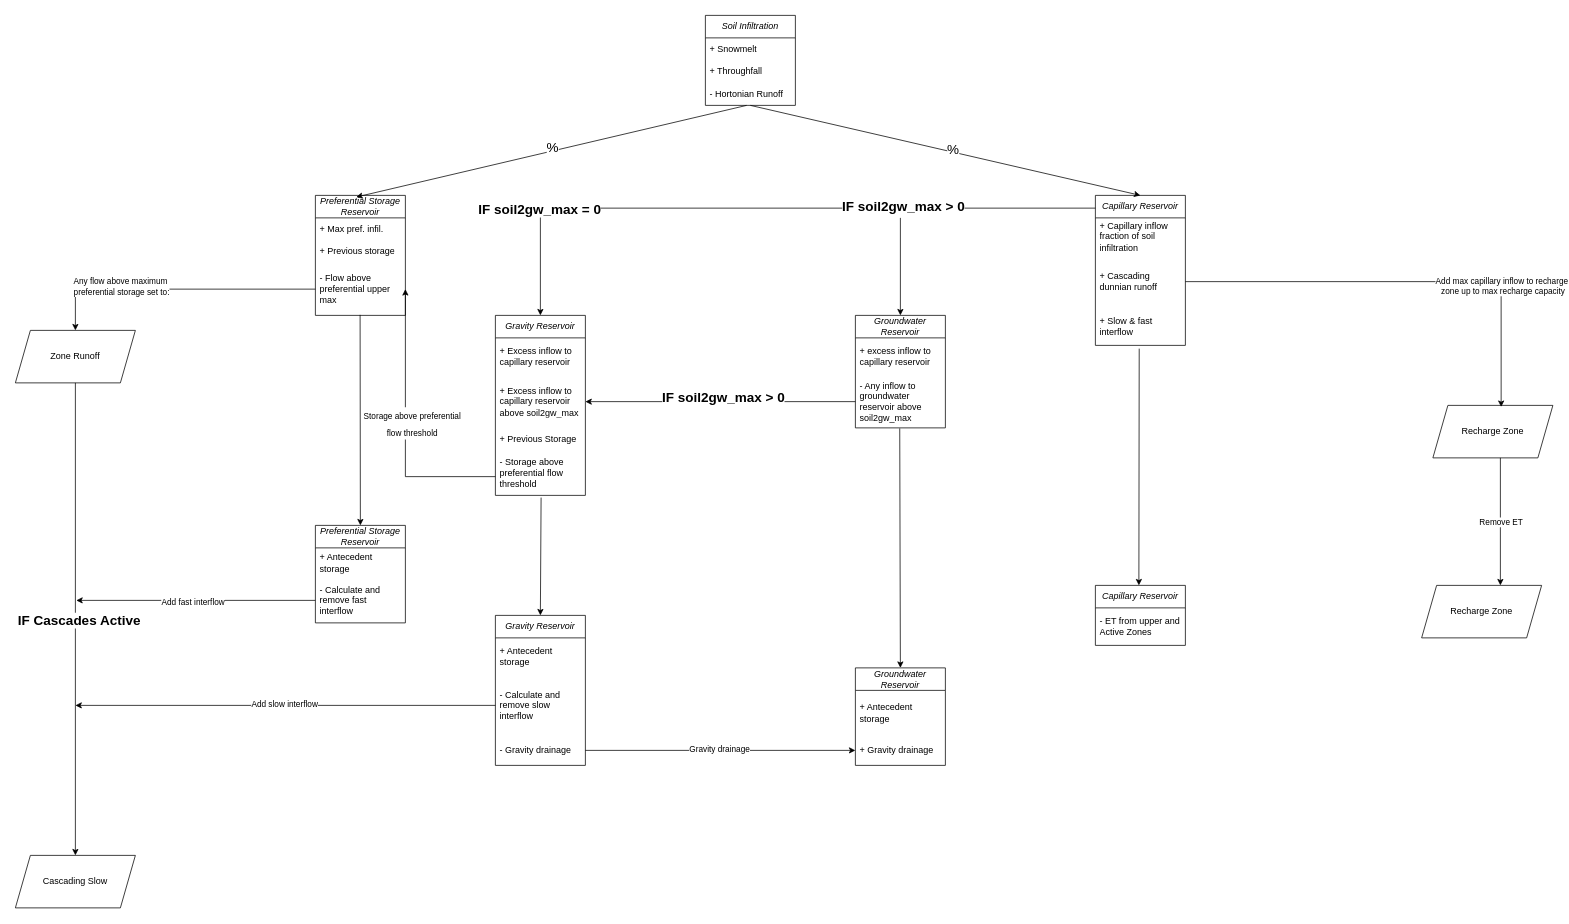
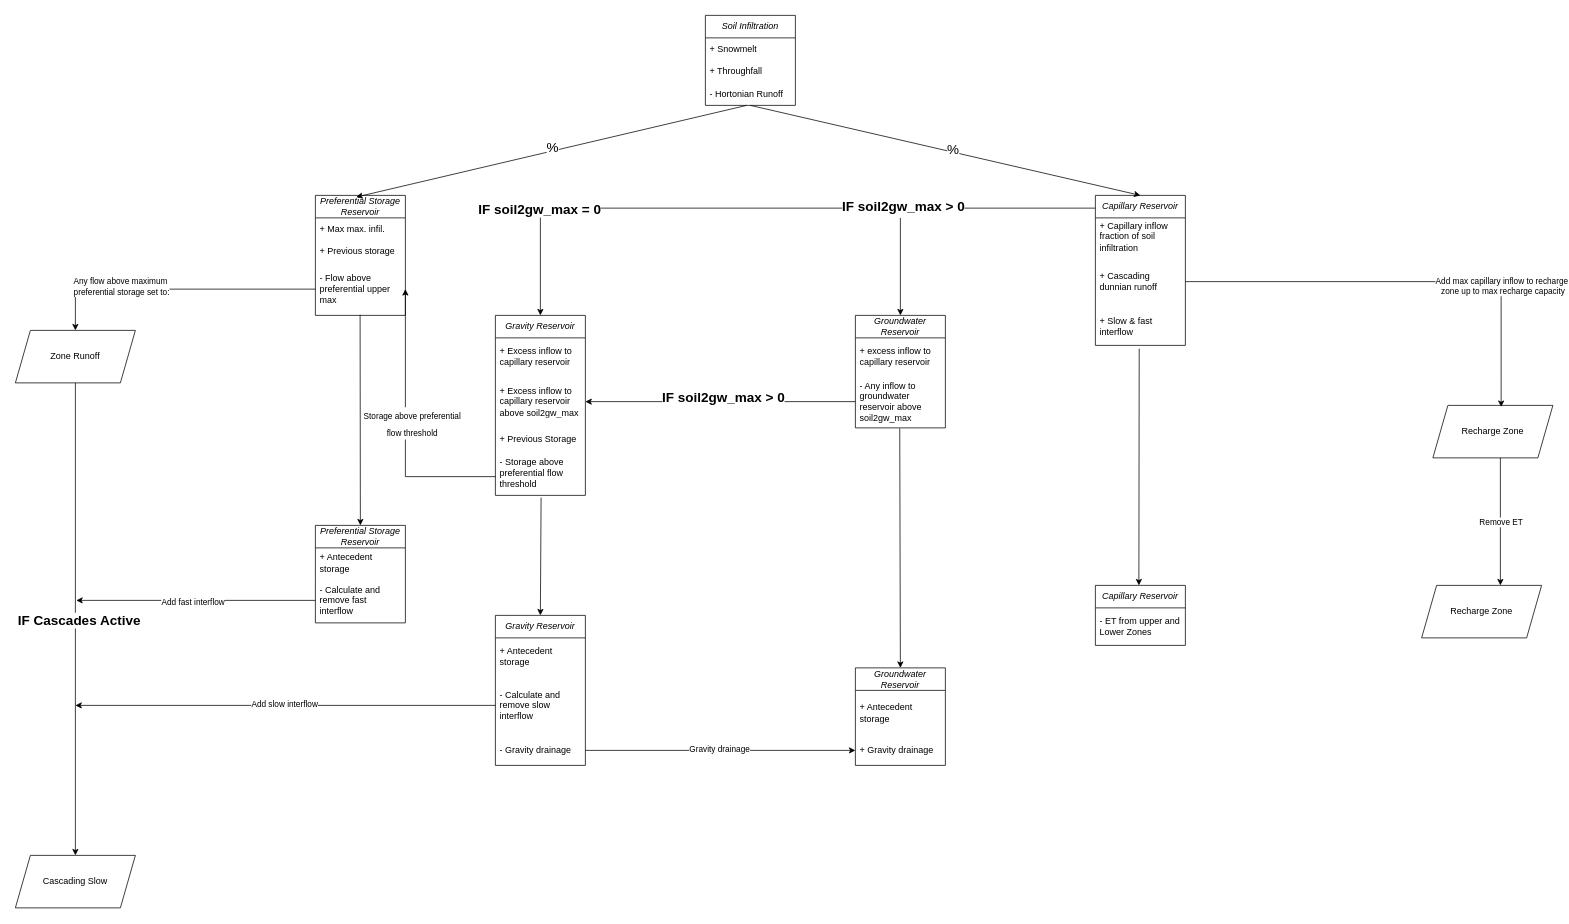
(356, 229) -> (353, 229)
(1141, 627) -> (1141, 627)
